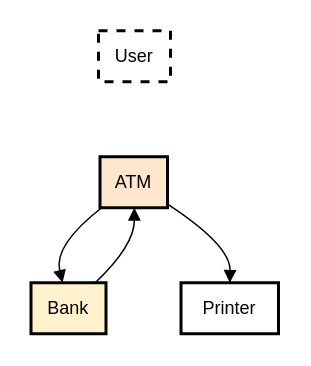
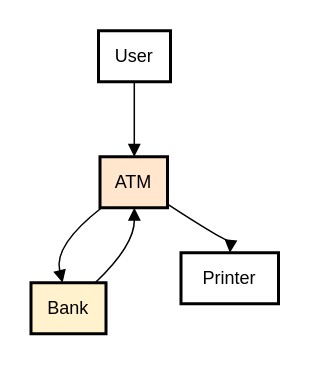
(134, 56) -> (134, 56)
none -> (134, 114)
(230, 308) -> (230, 278)
